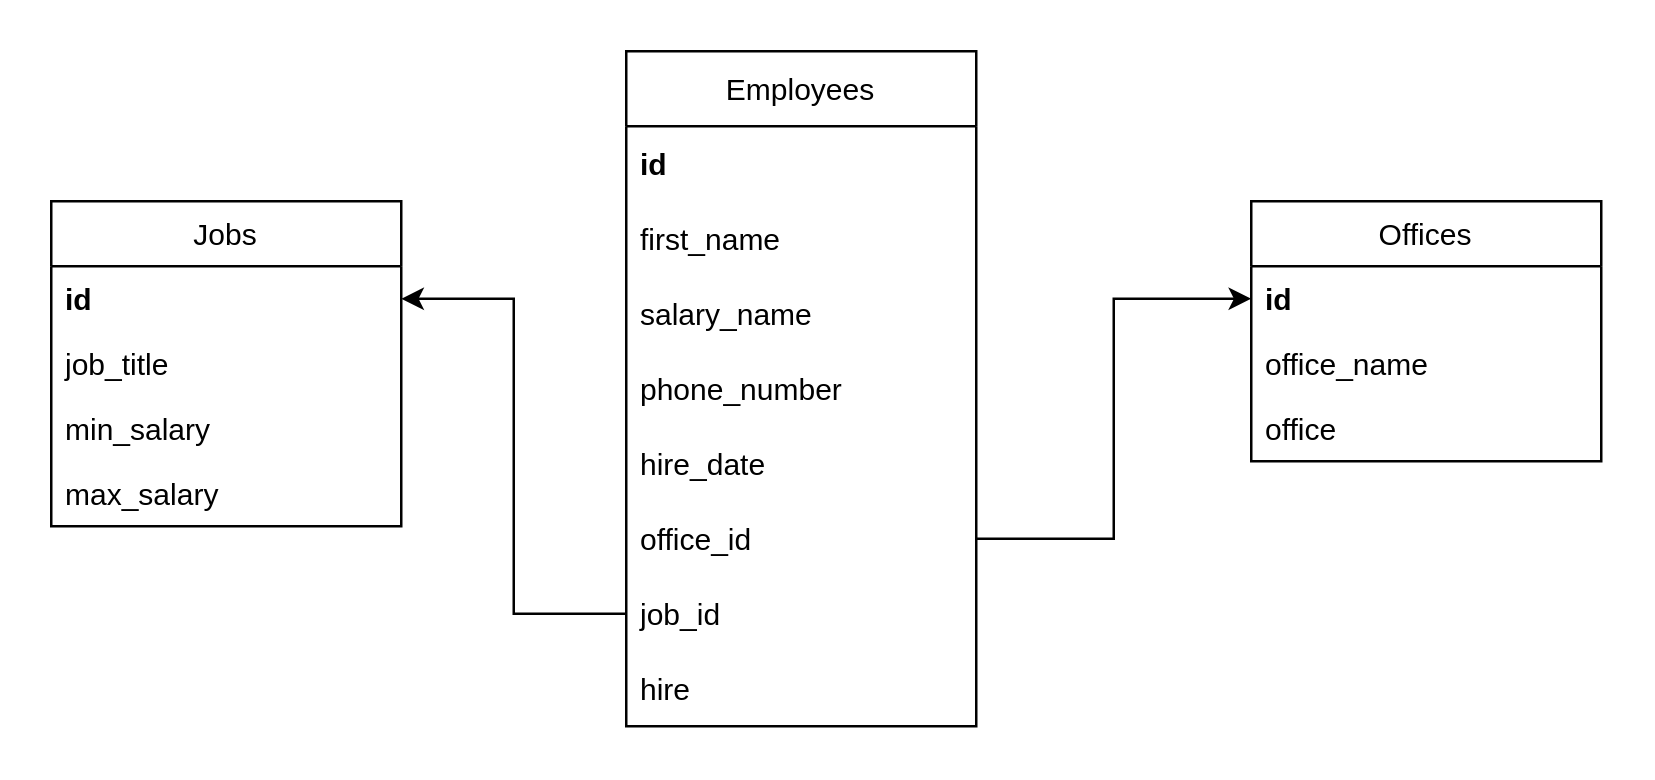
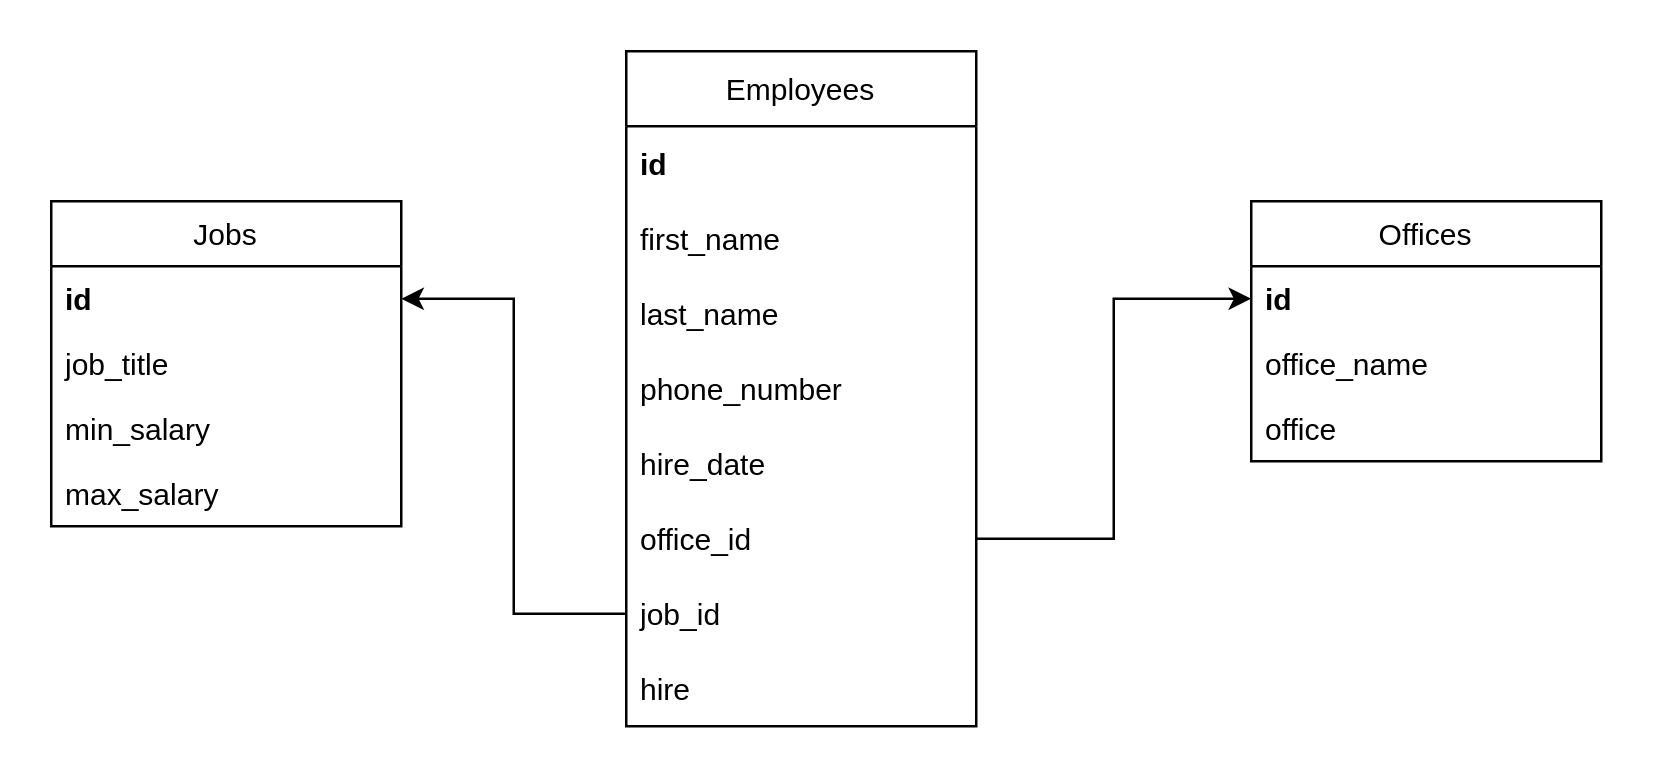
(729, 315) -> (712, 315)
